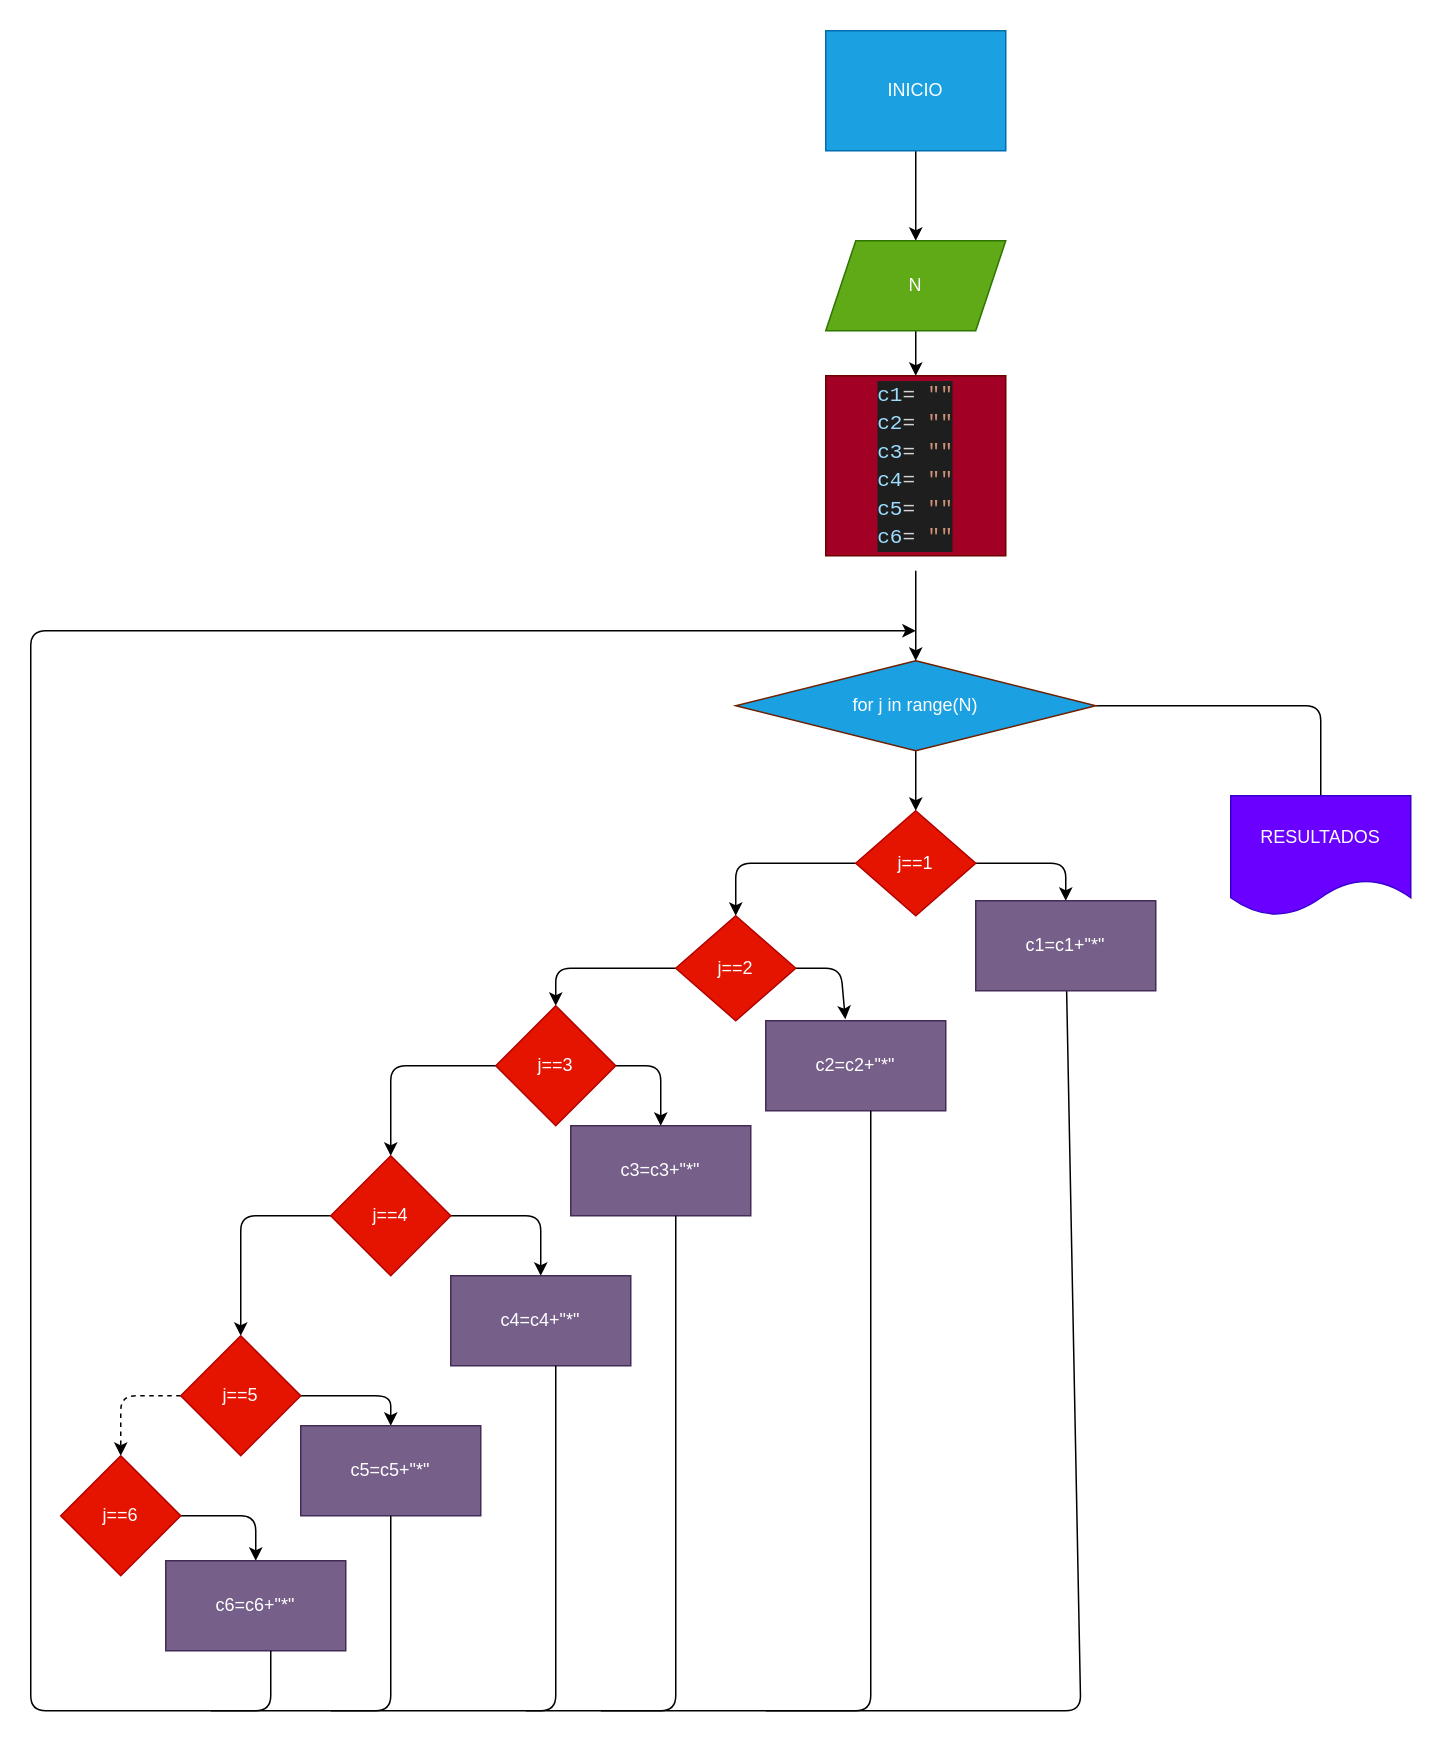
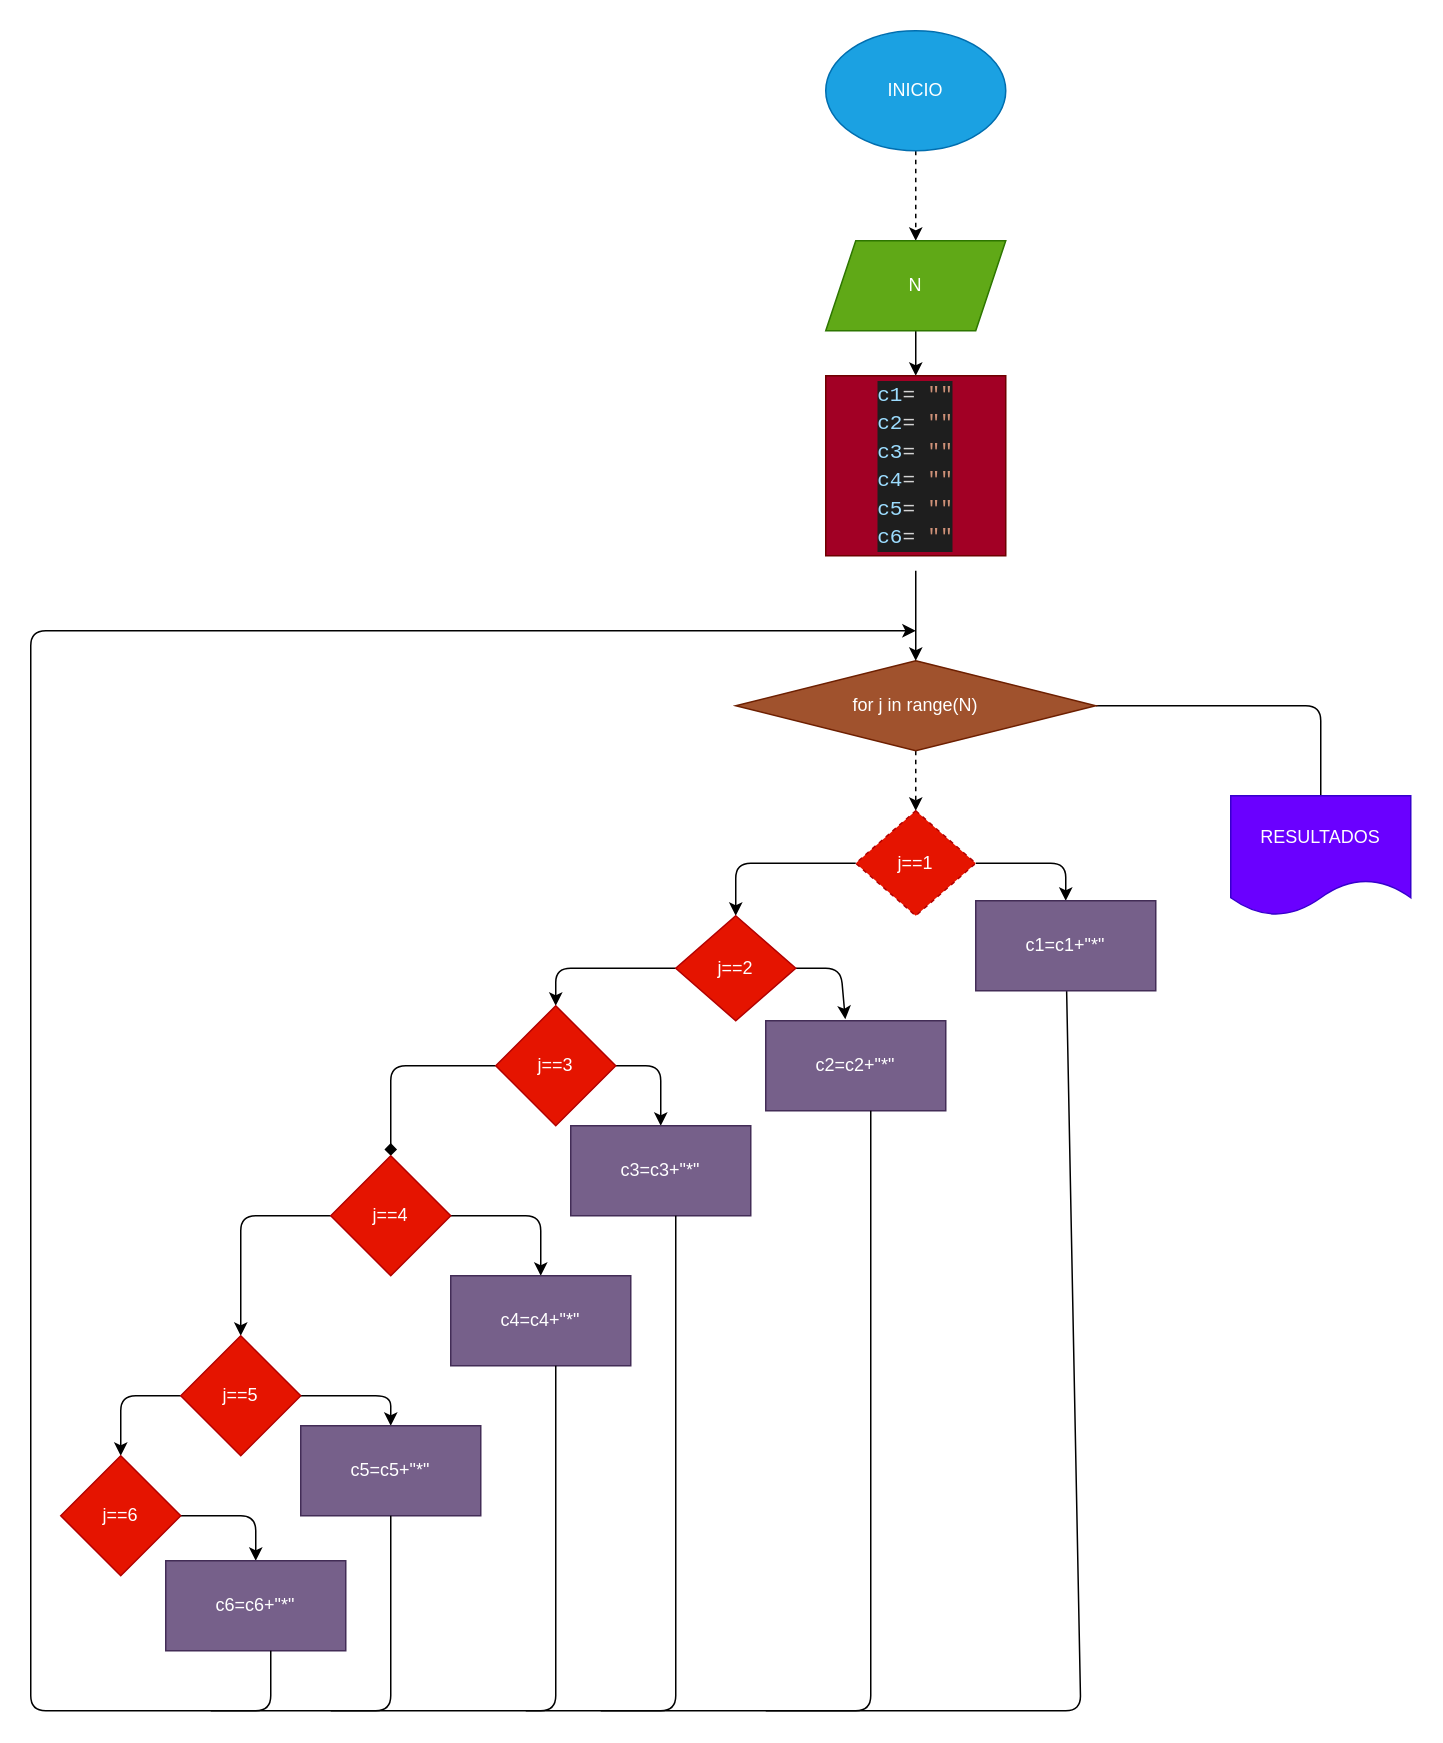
(916, 91) -> (916, 91)
(916, 192) -> (916, 192)
(916, 706) -> (916, 706)
(916, 774) -> (916, 774)
(916, 863) -> (916, 863)
(391, 1144) -> (391, 1143)
(130, 1396) -> (130, 1396)
